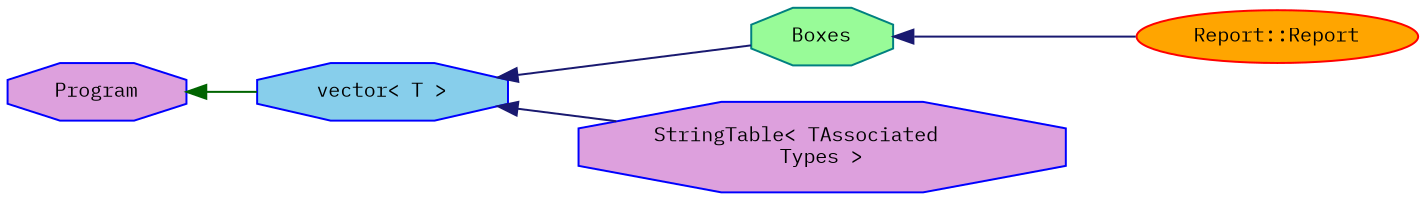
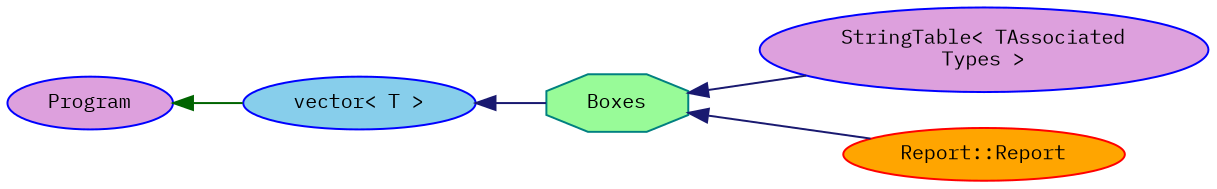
(97, 92) -> (90, 103)
(383, 92) -> (359, 103)
(567, 115) -> (757, 83)
(822, 147) -> (984, 50)
